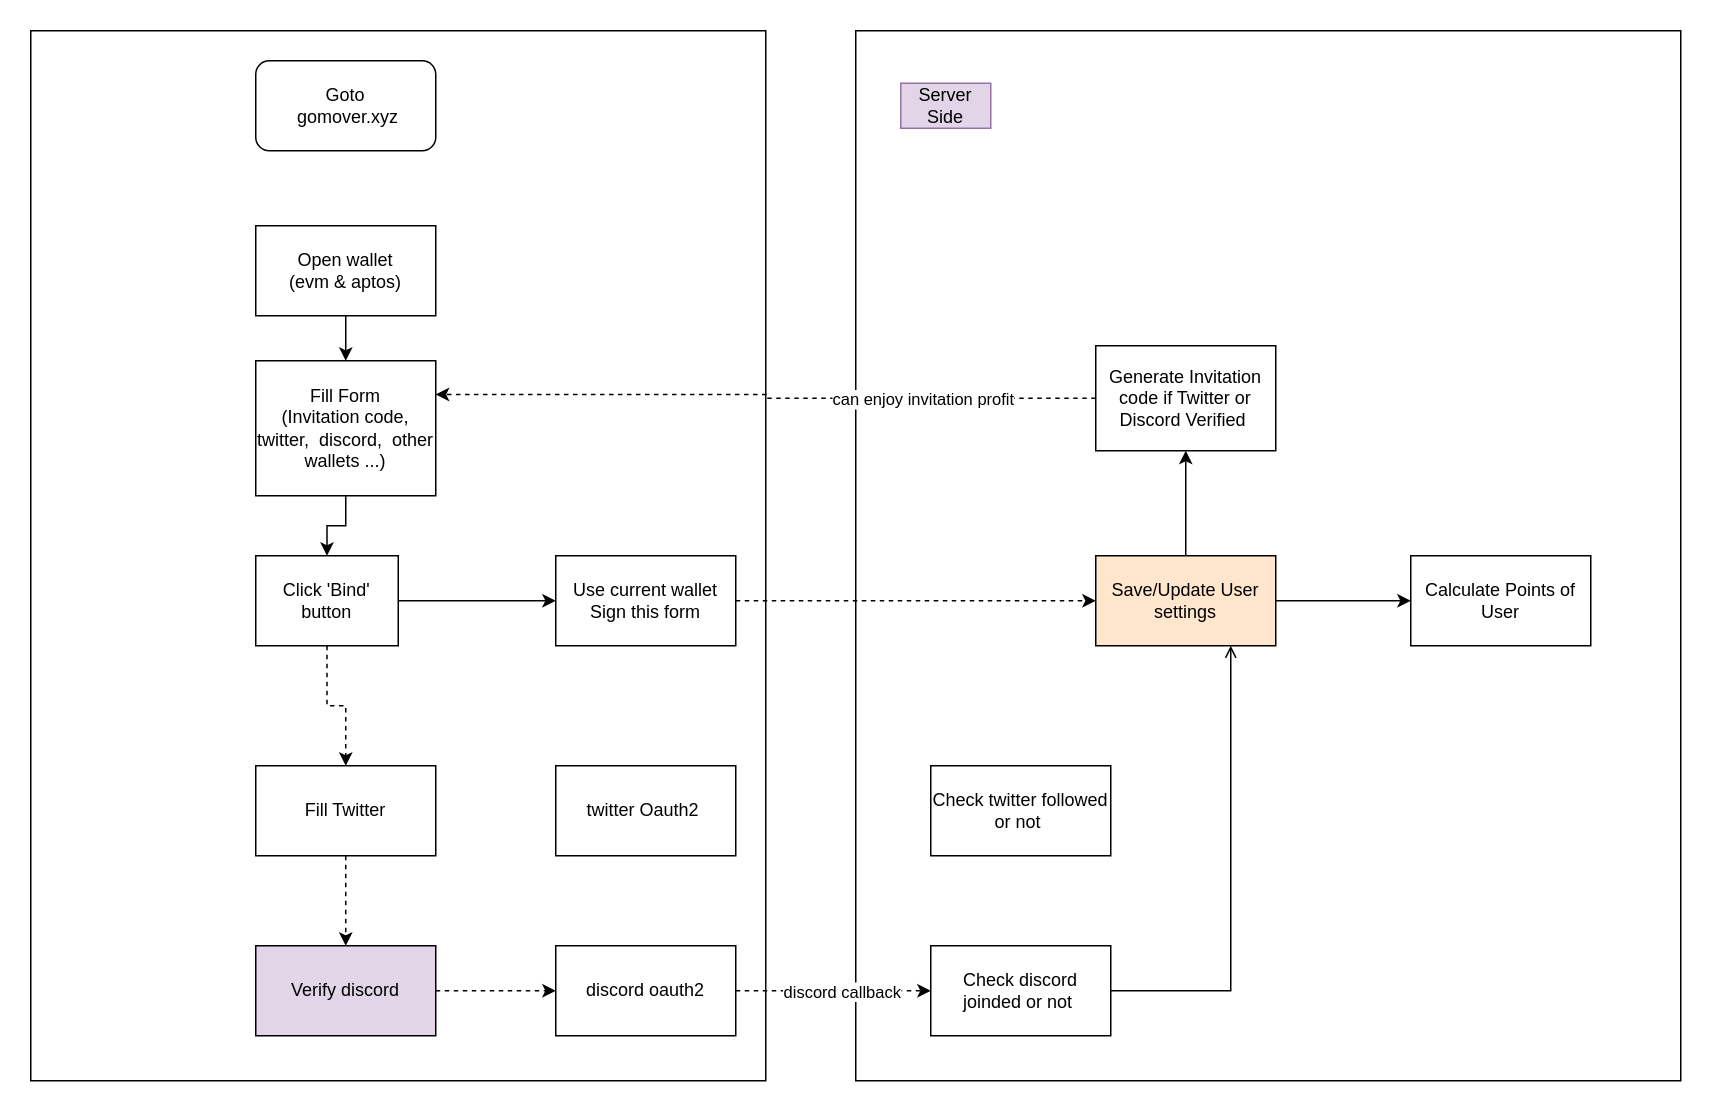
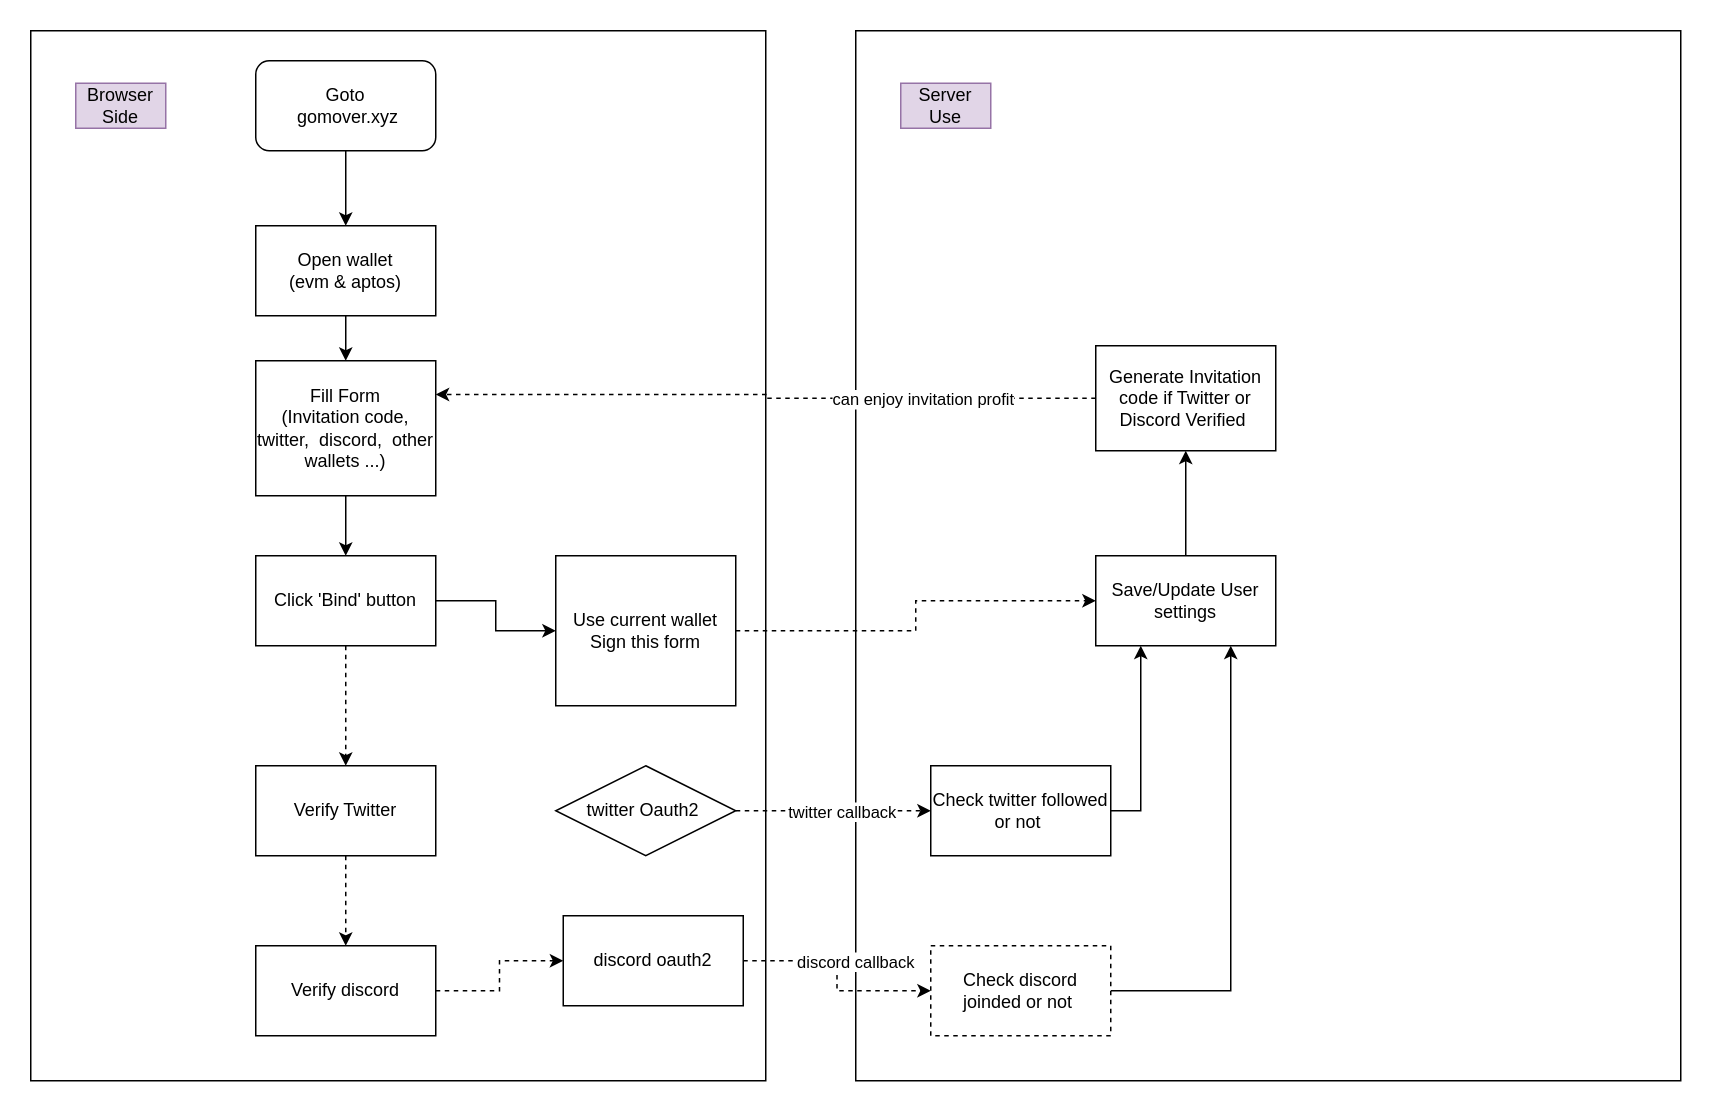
none -> (121, 106)
(946, 106) -> (946, 106)
none -> (346, 183)
(327, 601) -> (346, 601)
(646, 601) -> (646, 631)
(1186, 601) -> (1186, 601)
(1338, 601) -> none
(1501, 601) -> none
(1231, 654) -> (1231, 657)
none -> (1141, 749)
(346, 811) -> (346, 811)
(646, 811) -> (646, 811)
none -> (828, 811)
(346, 991) -> (346, 991)
(646, 991) -> (653, 961)
(1021, 991) -> (1021, 991)
